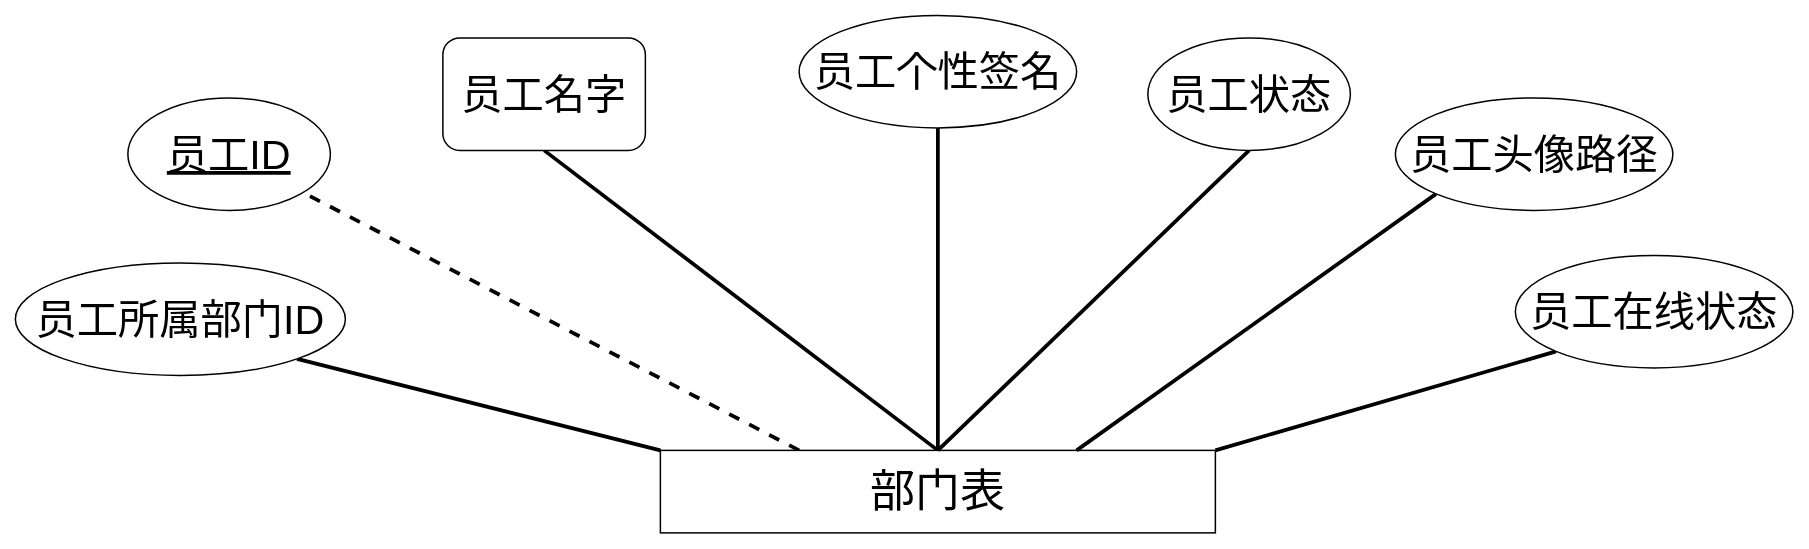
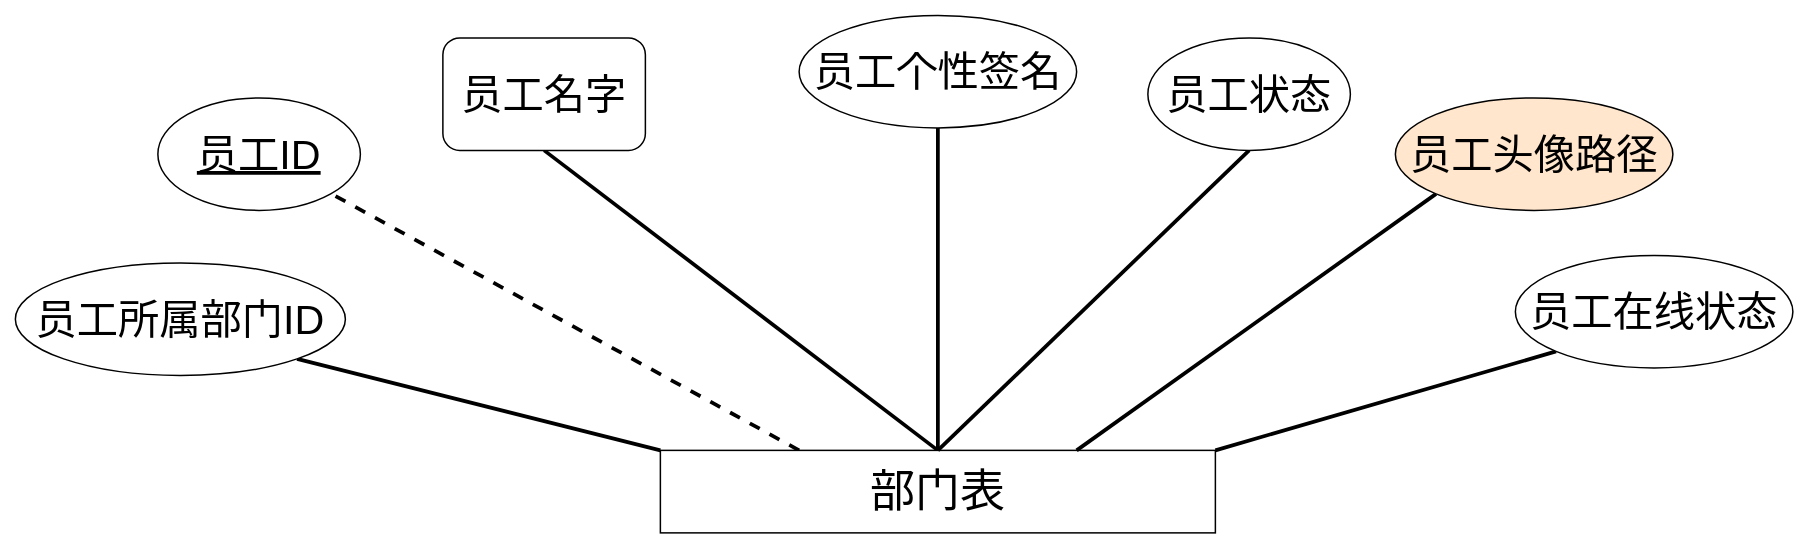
(229, 154) -> (259, 154)
(1534, 154) -> (1534, 154)
